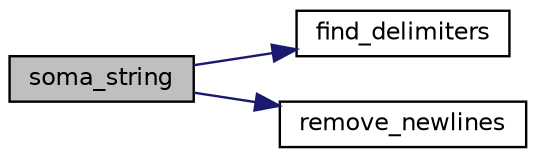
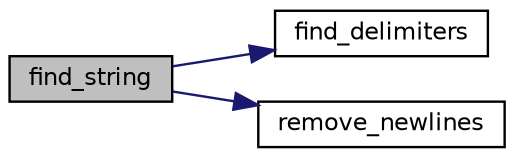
(102, 79) -> (91, 79)
